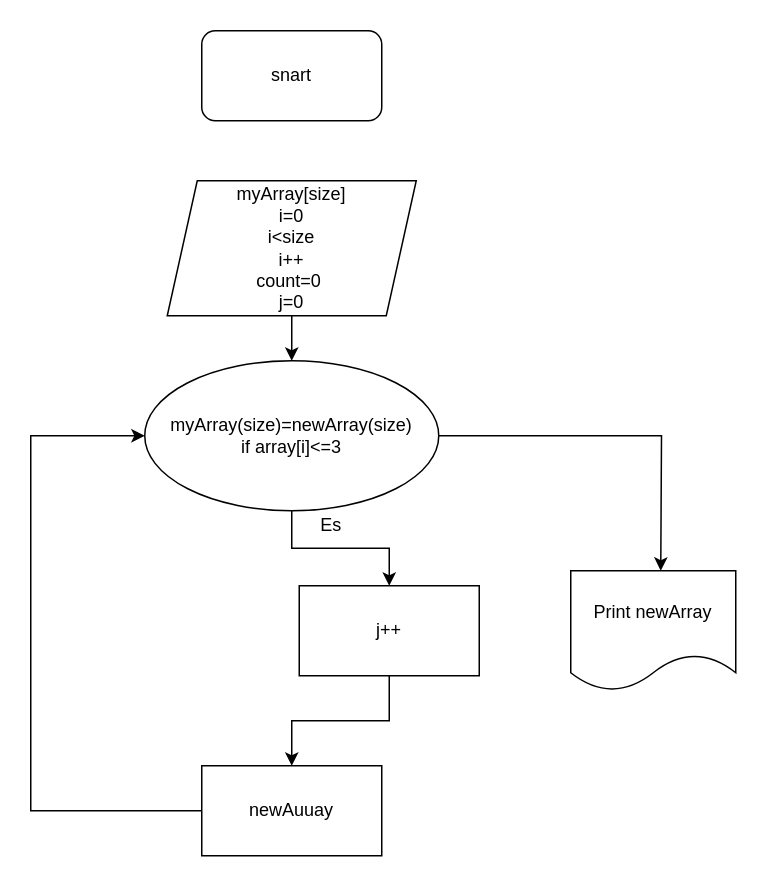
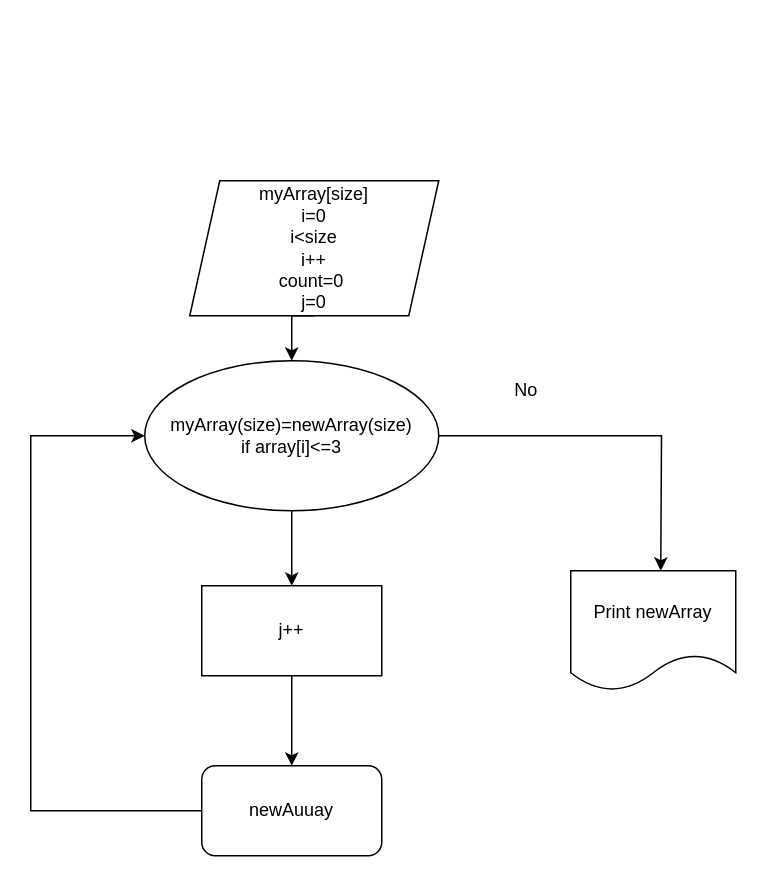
(292, 76) -> none
(292, 248) -> (314, 248)
none -> (526, 391)
(331, 526) -> none
(389, 631) -> (292, 631)
(292, 811) -> (292, 811)
